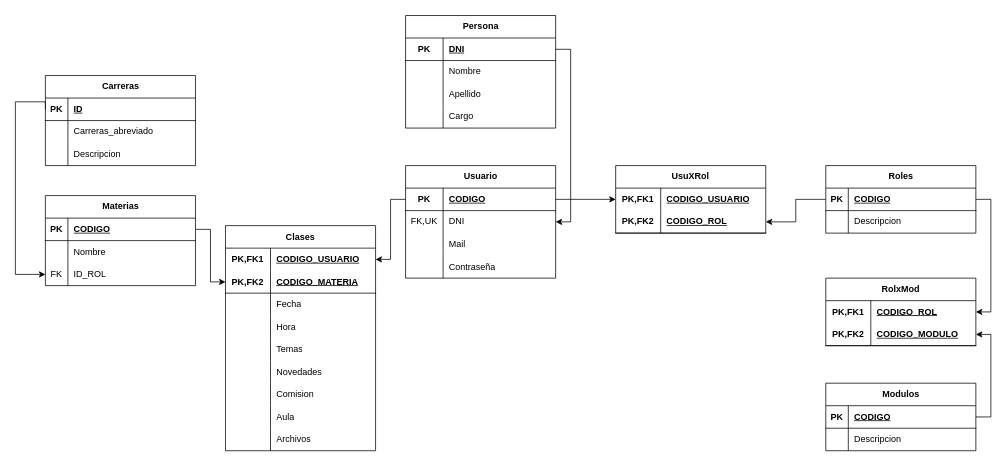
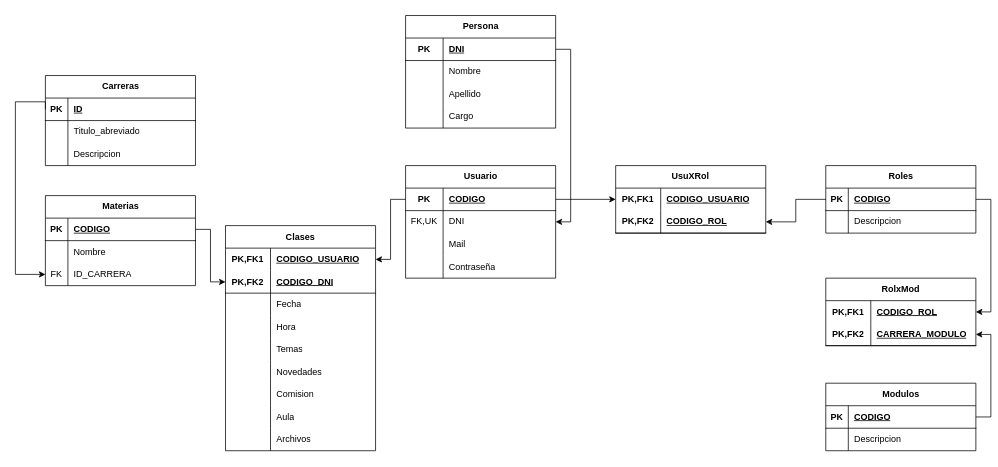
(118, 132) -> (111, 132)
(89, 274) -> (99, 274)
(312, 282) -> (302, 282)
(909, 334) -> (912, 334)
